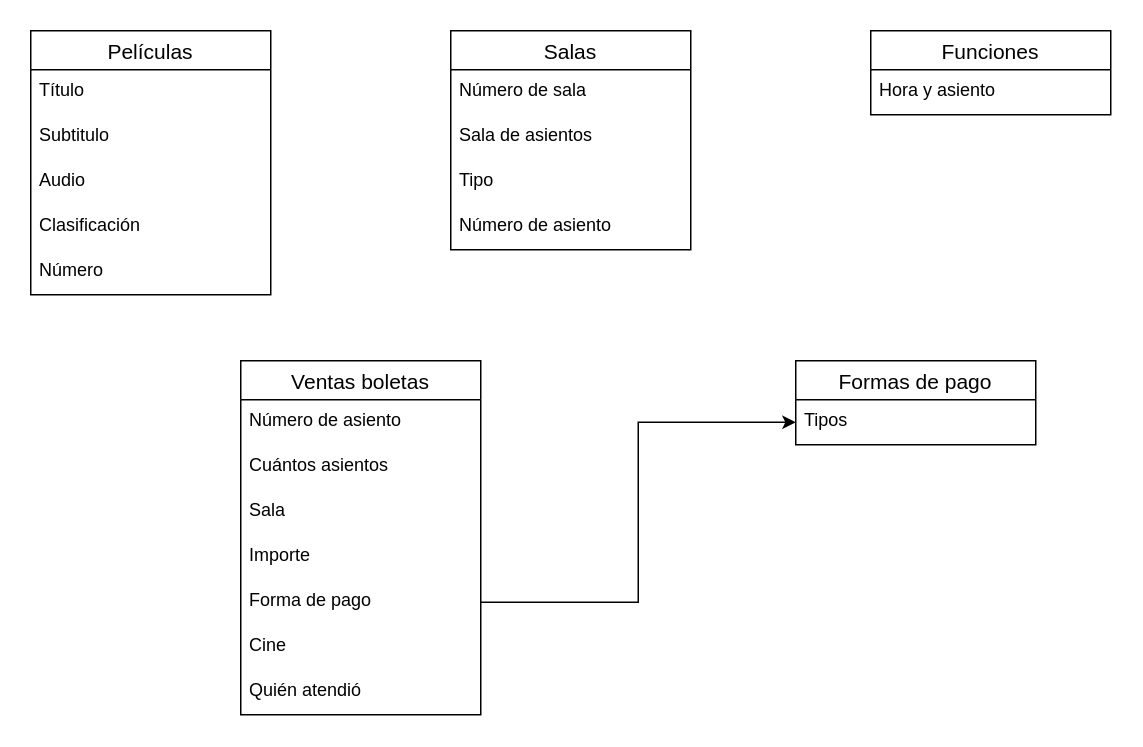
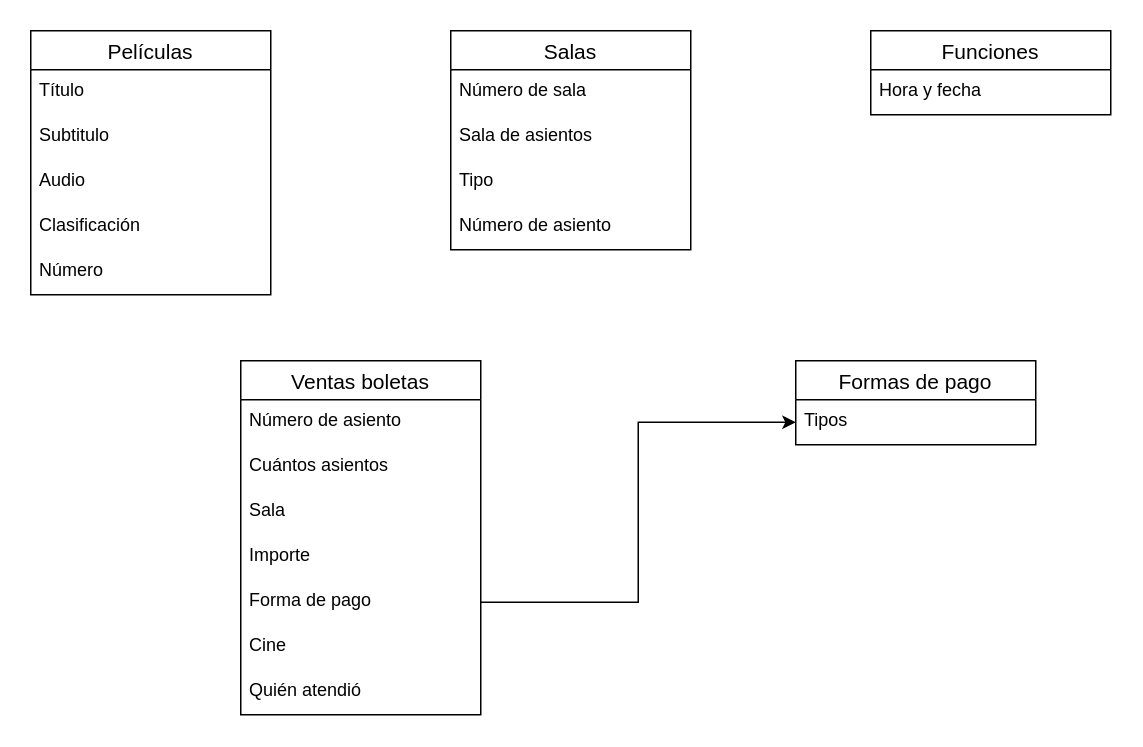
(943, 90) -> (935, 90)
